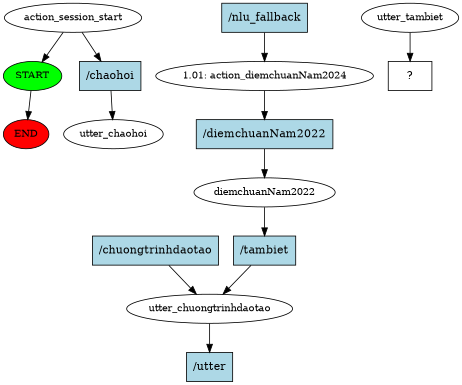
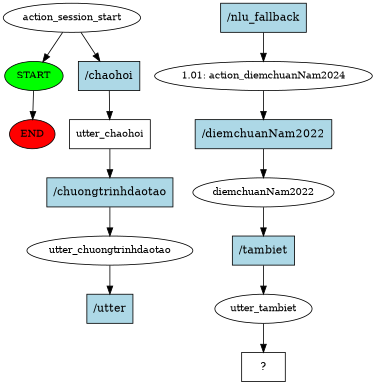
(113, 134) -> (110, 134)
none -> (110, 159)
(240, 277) -> (263, 276)
